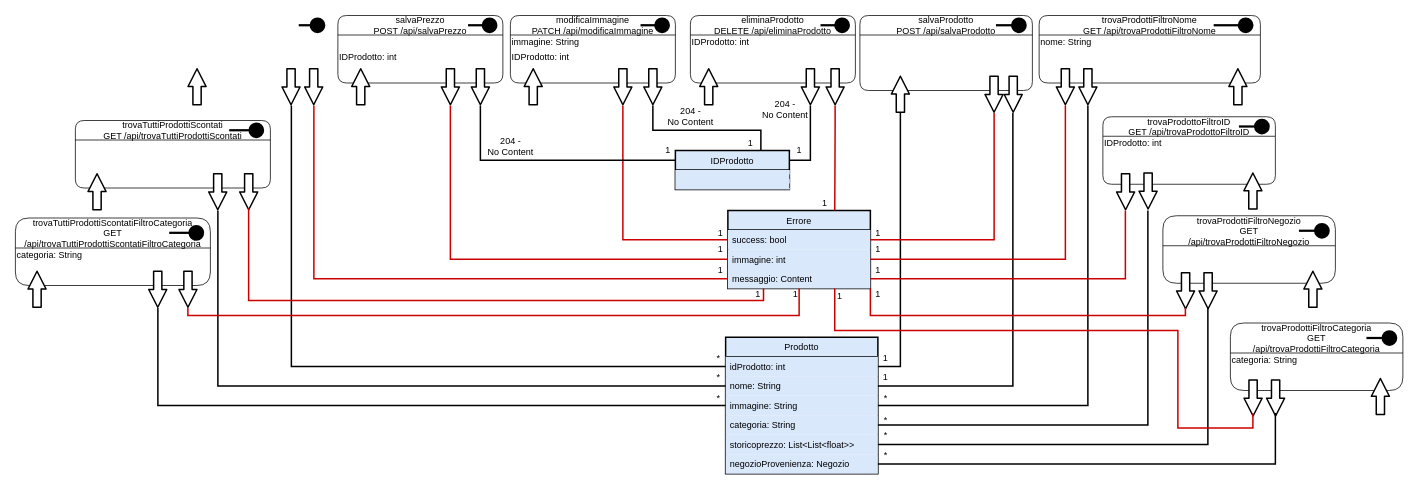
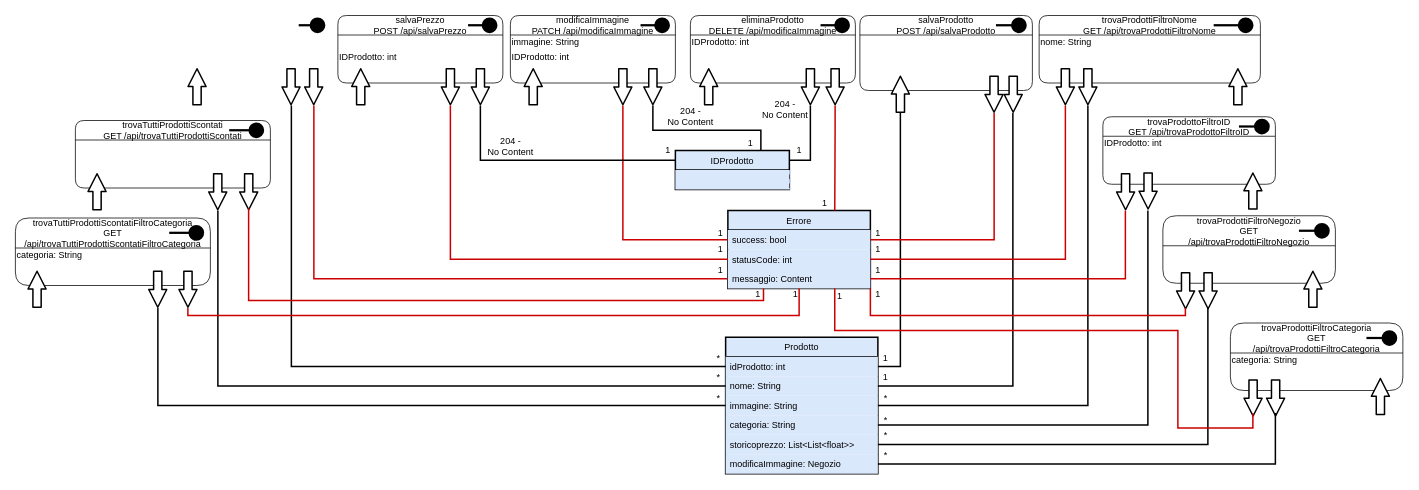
(773, 20) -> (773, 20)
(759, 260) -> (766, 260)
(792, 464) -> (786, 464)
